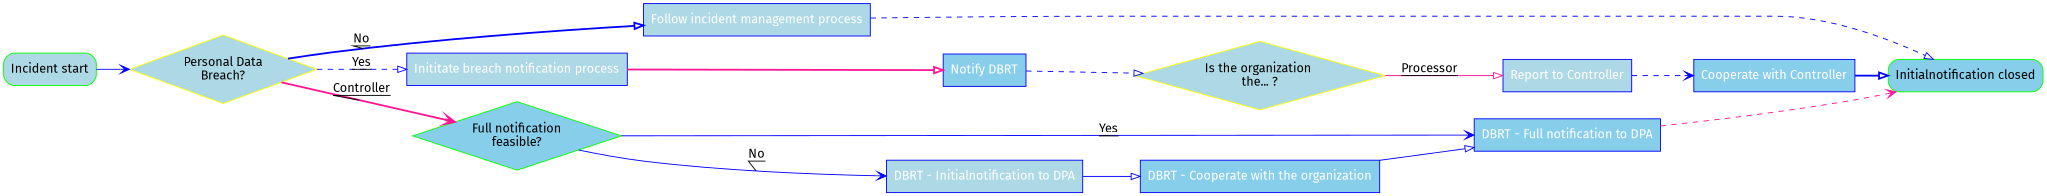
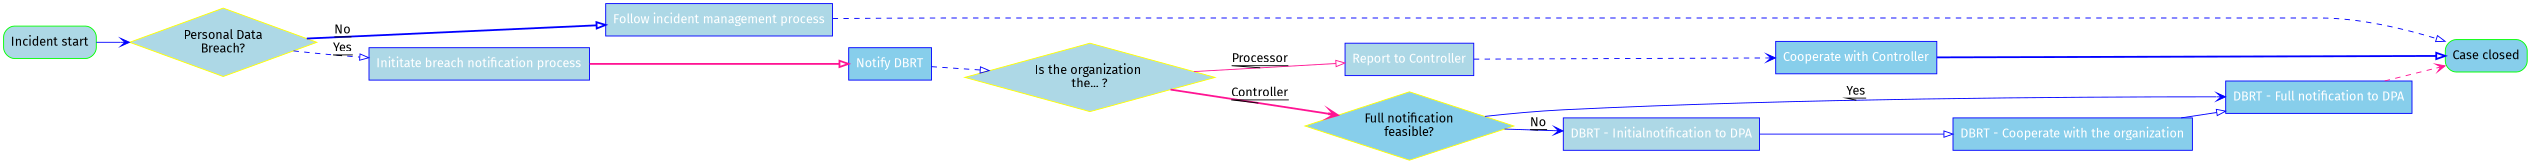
(1966, 76) -> (2486, 56)
(364, 101) -> (1250, 102)
(517, 136) -> (1409, 126)
